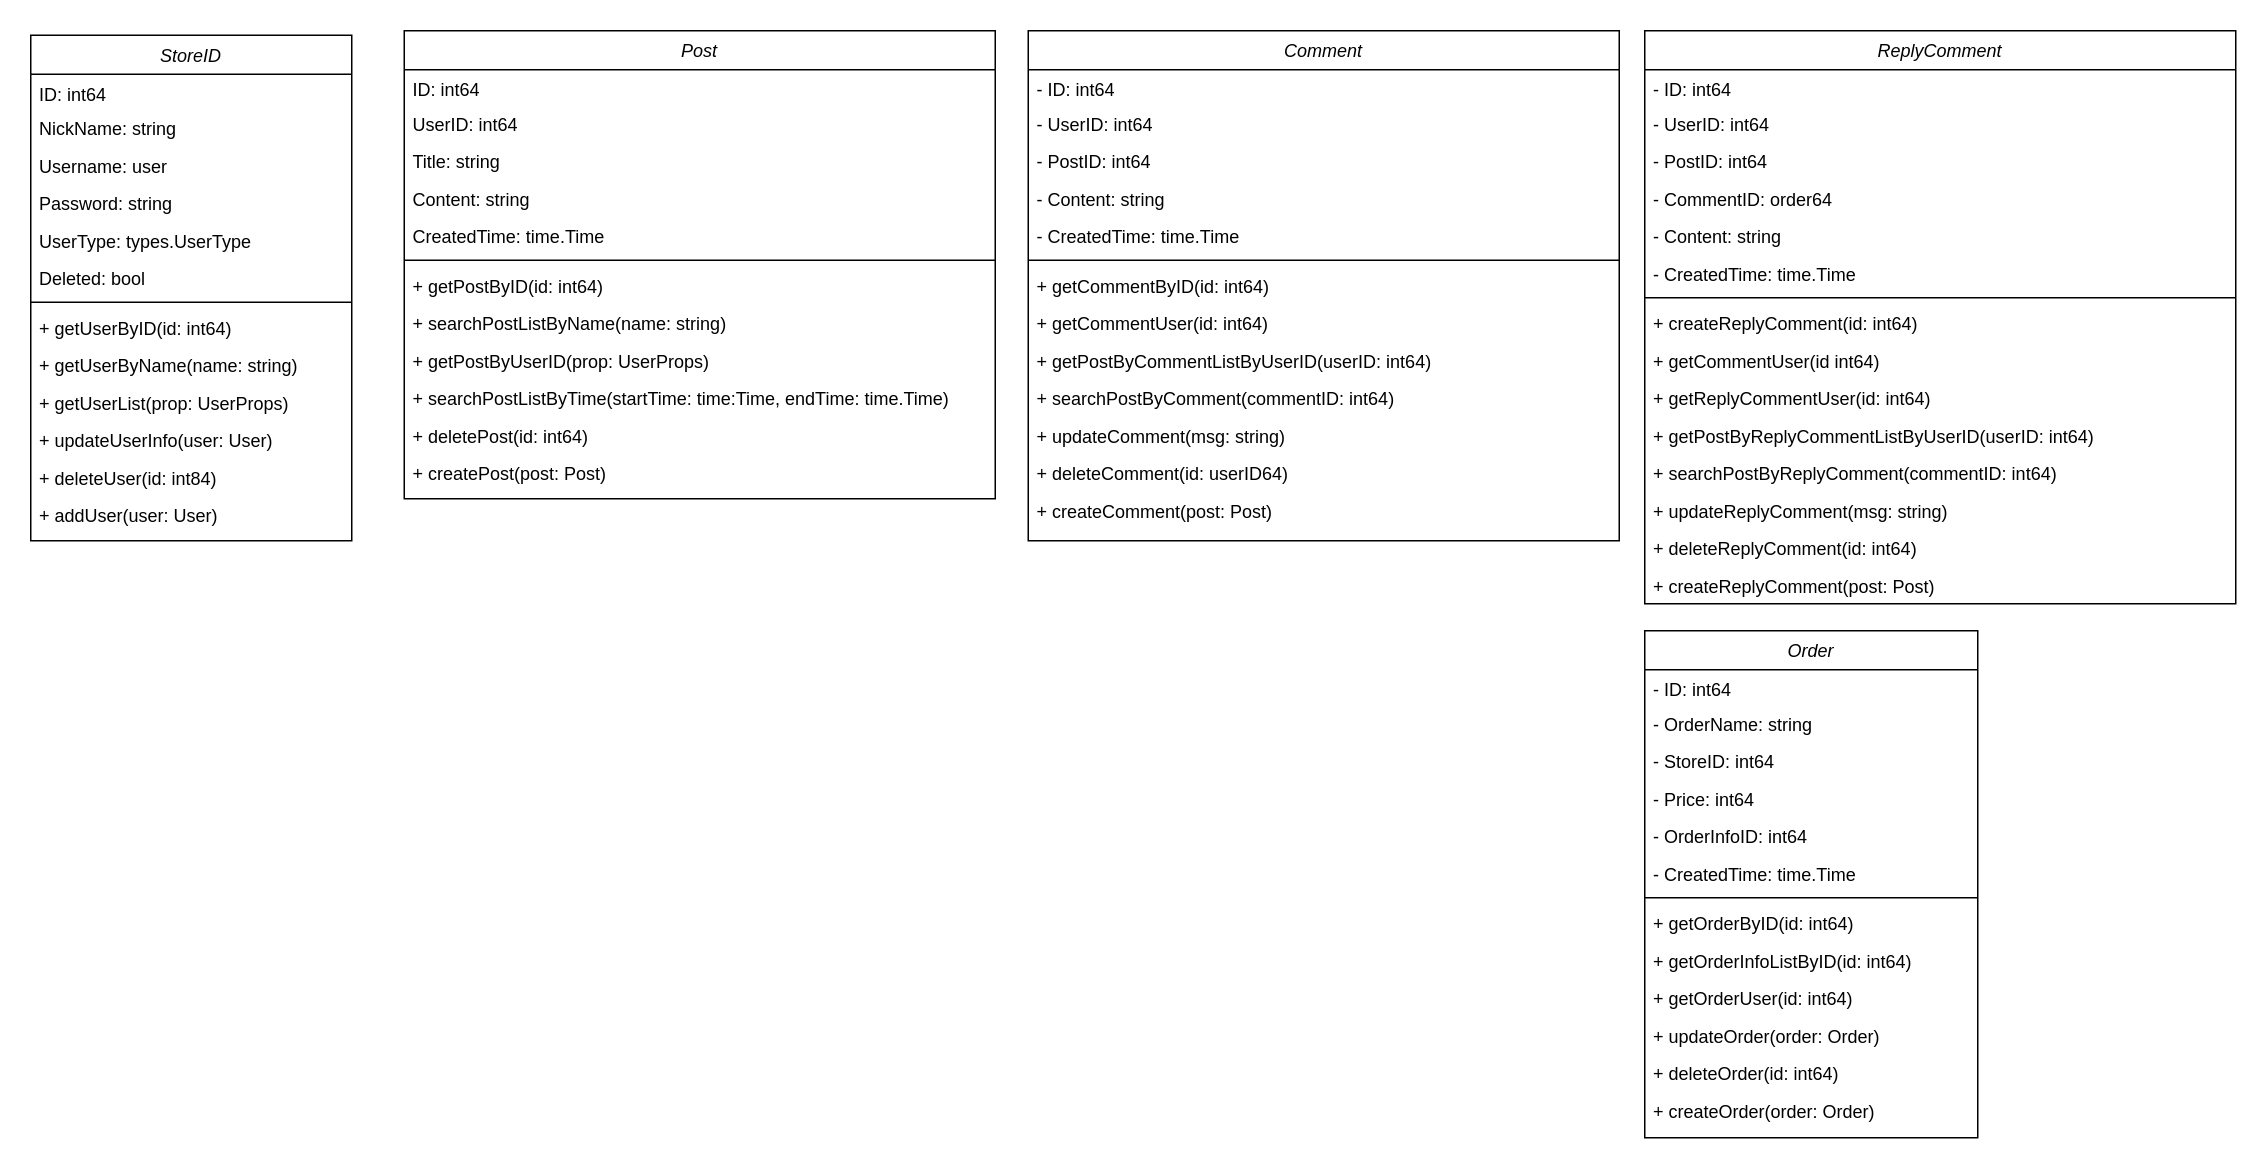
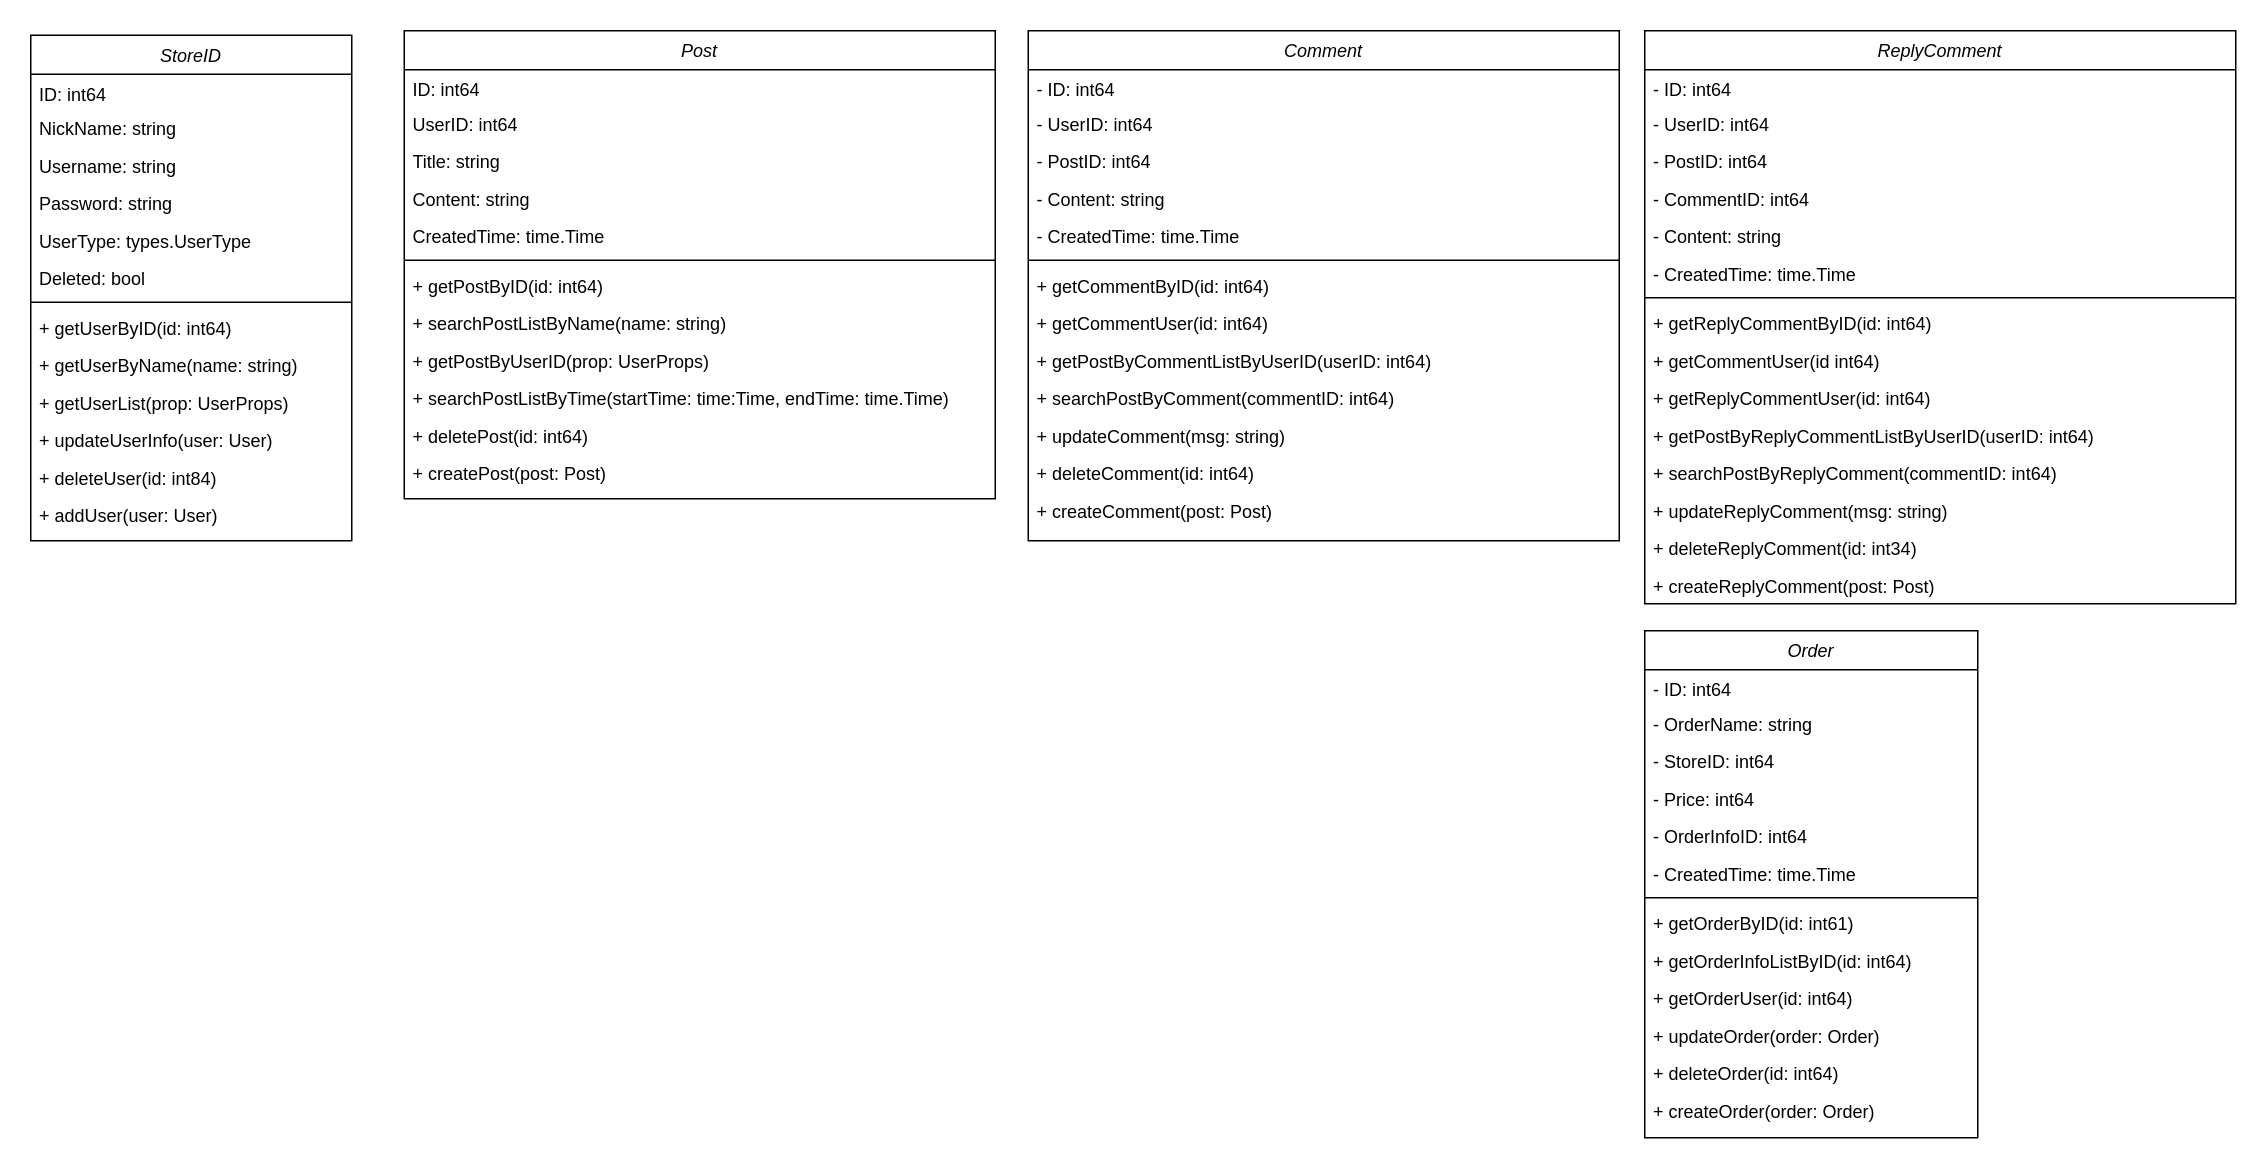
(105, 167) -> (113, 167)
(1747, 200) -> (1734, 200)
(1795, 324) -> (1800, 324)
(1171, 474) -> (1154, 474)
(1793, 549) -> (1793, 549)
(1767, 924) -> (1767, 924)
